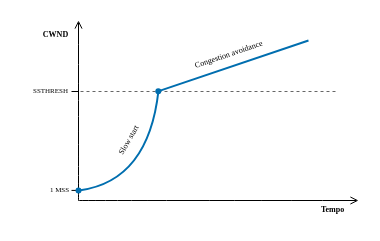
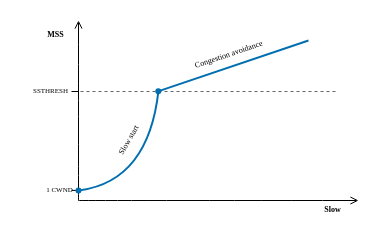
(56, 35) -> (56, 35)
(60, 191) -> (60, 191)
(333, 210) -> (333, 210)
